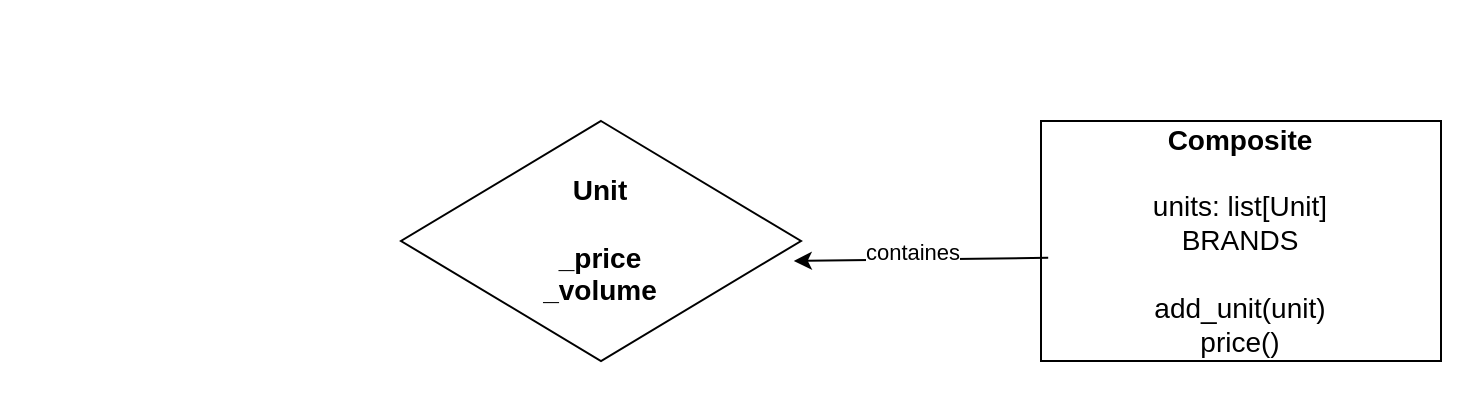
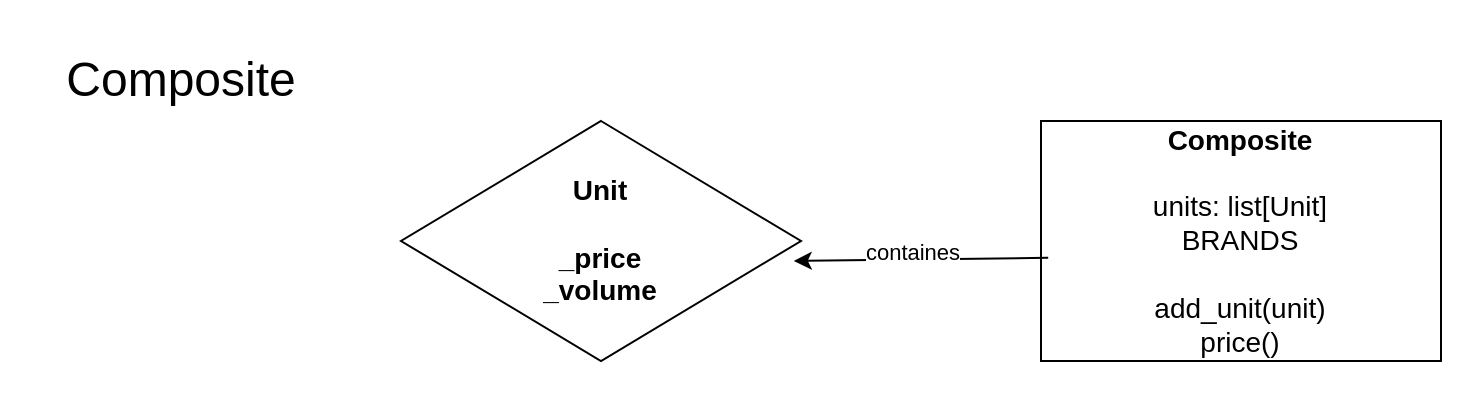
none -> (181, 81)
